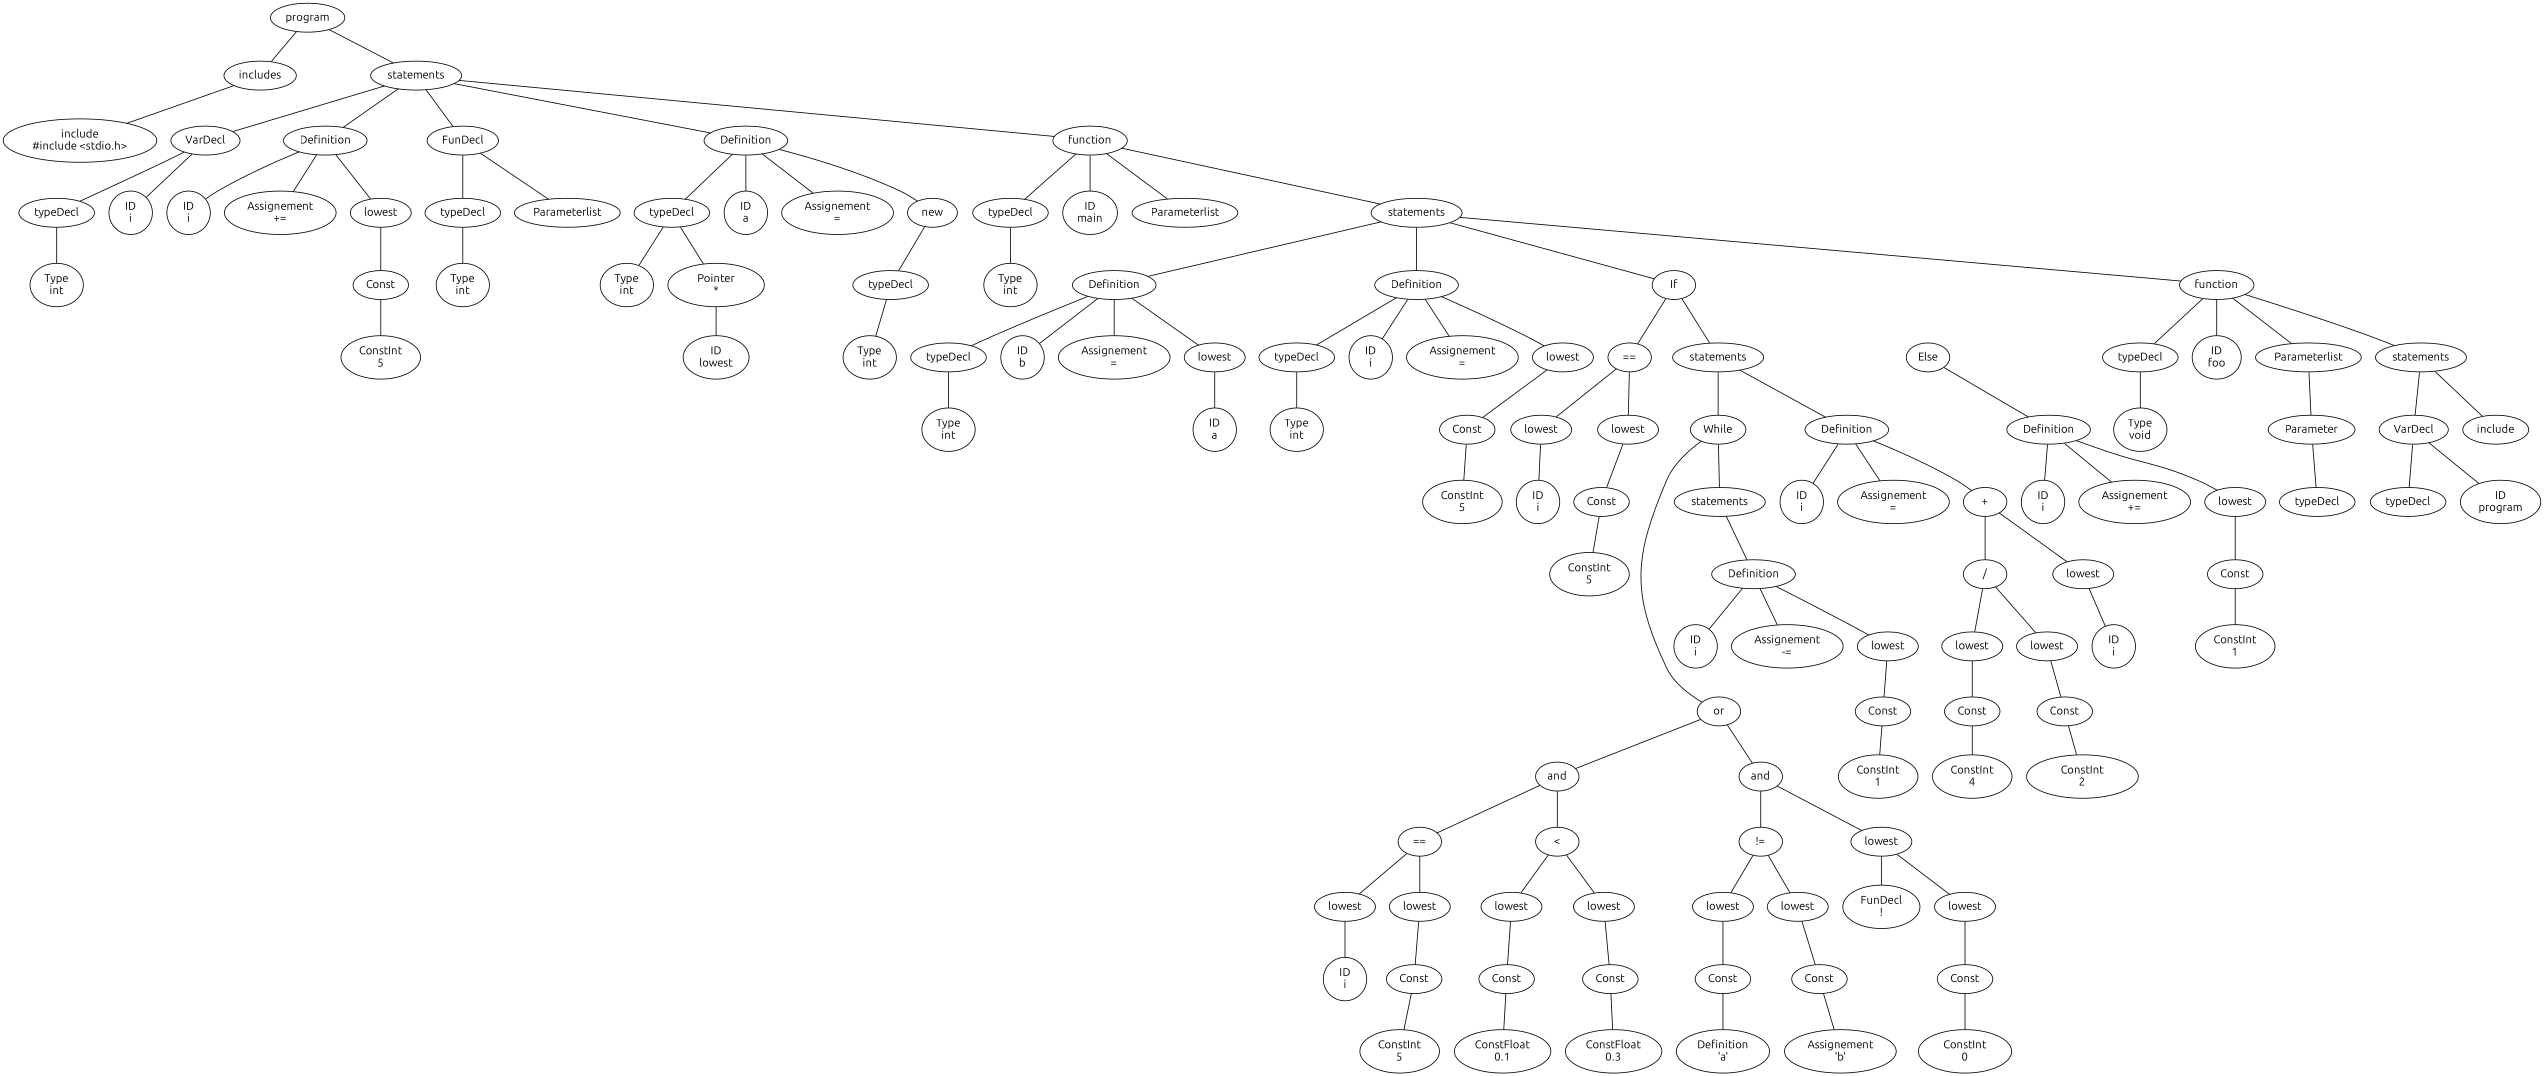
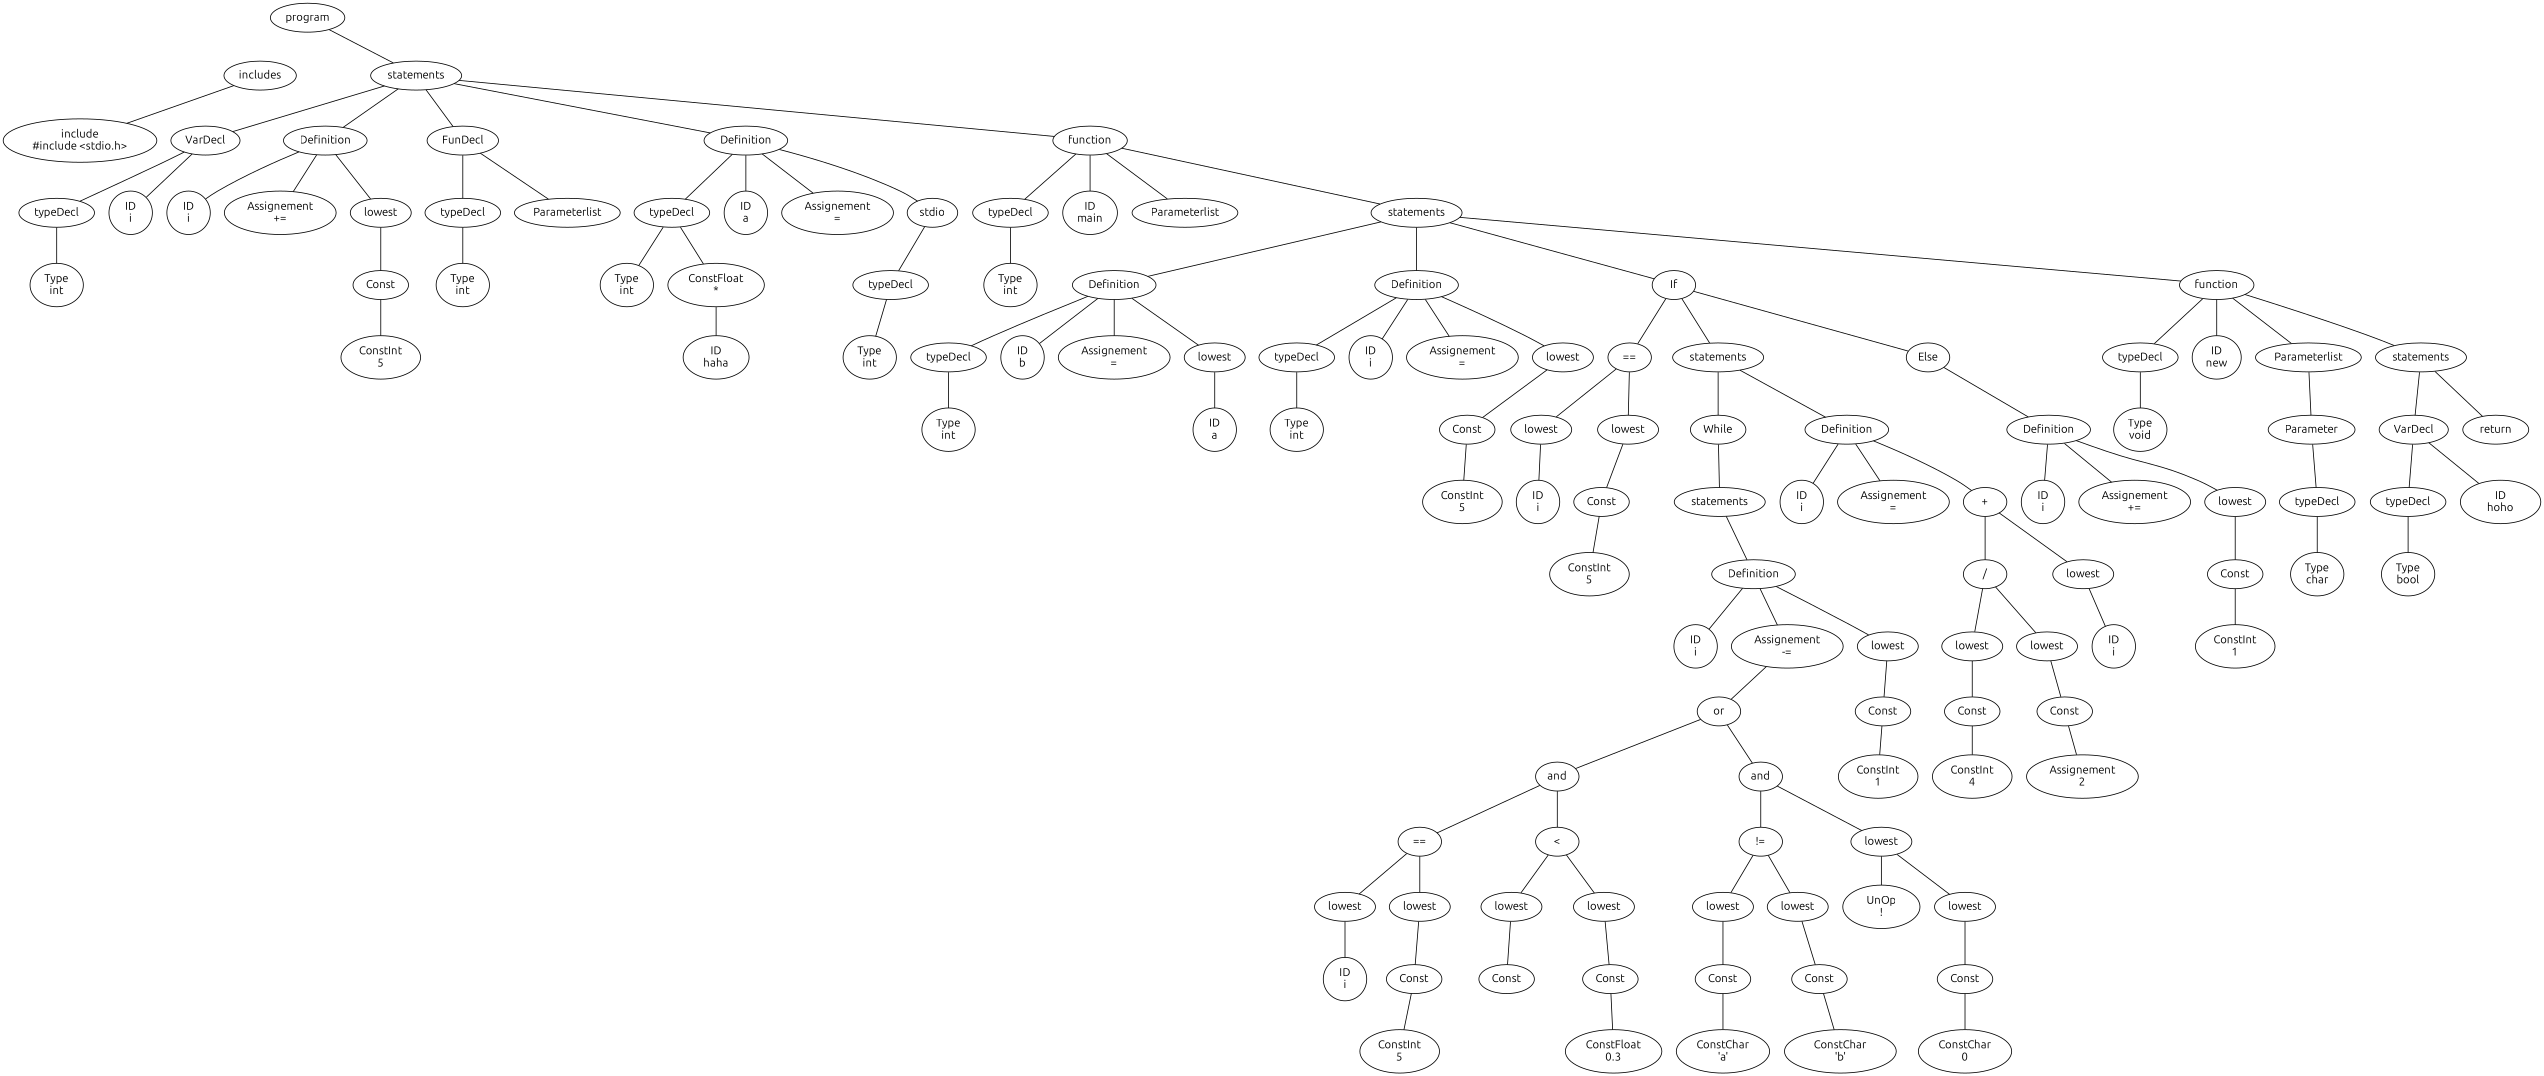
(284, 46) -> none
(932, 213) -> (932, 213)
(716, 285) -> (716, 285)
none -> (1801, 321)
(716, 357) -> (716, 357)
(2217, 357) -> (2217, 357)
(2496, 430) -> (2496, 430)
(2501, 502) -> (2501, 502)
(1641, 573) -> (1749, 683)
none -> (2317, 574)
none -> (2408, 574)
(2082, 777) -> (2082, 777)
(1881, 907) -> (1881, 907)
(1503, 1051) -> none
(1723, 1051) -> (1723, 1051)
(1840, 1051) -> (1840, 1051)
(1965, 1051) -> (1965, 1051)
